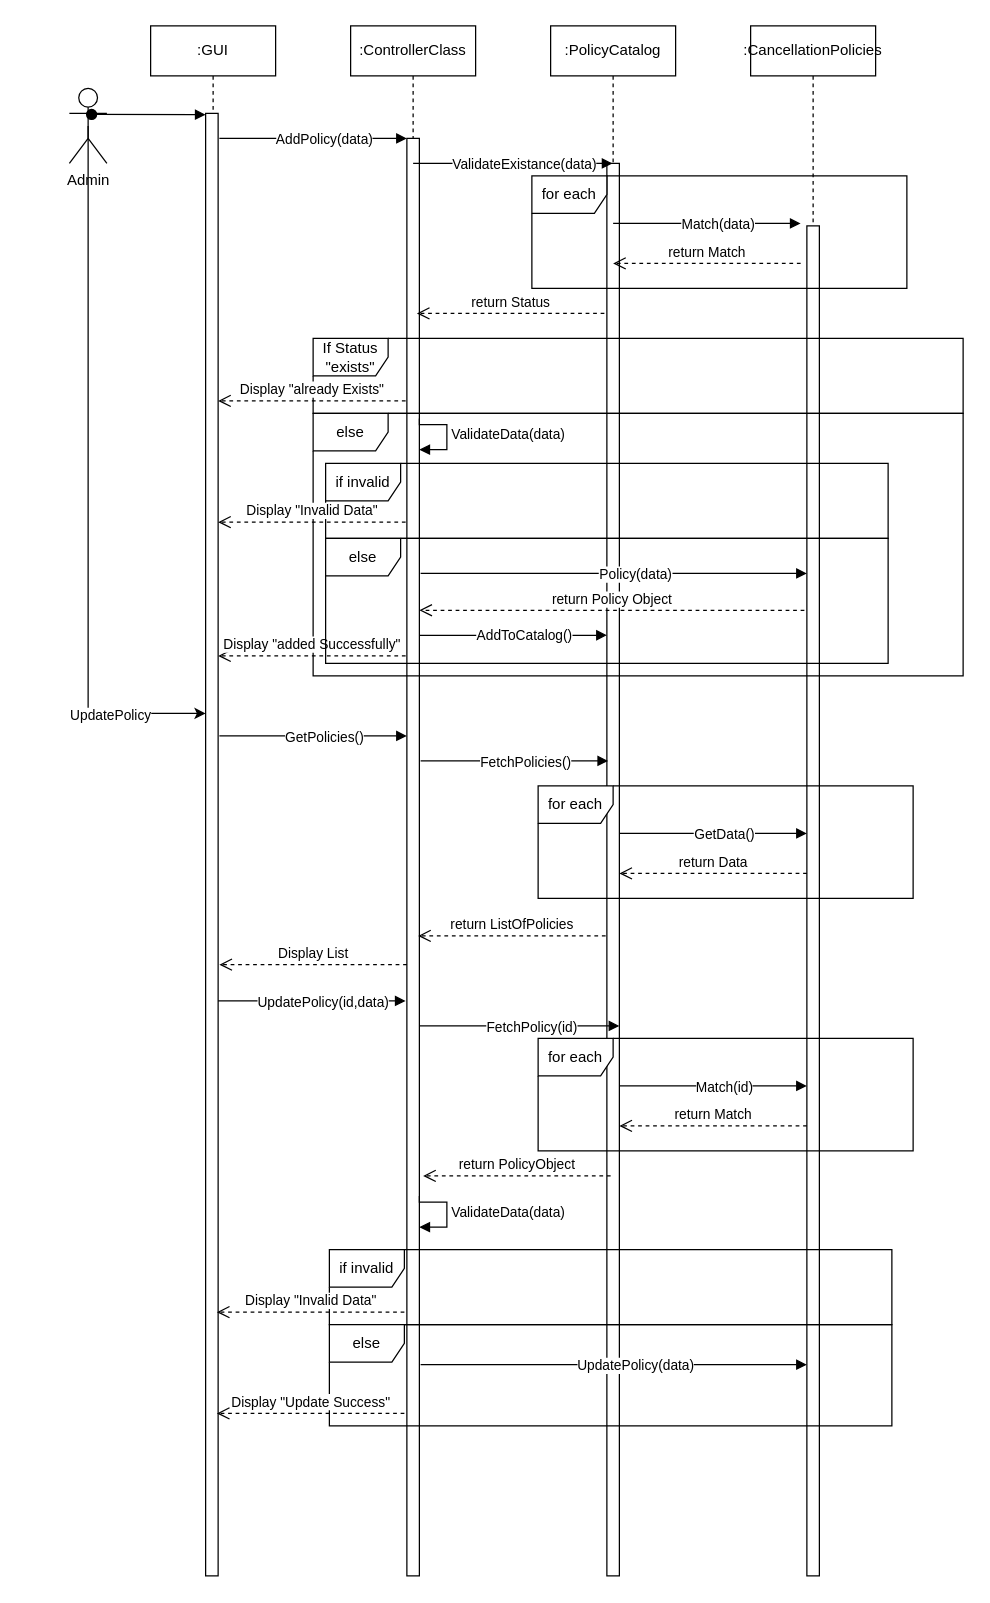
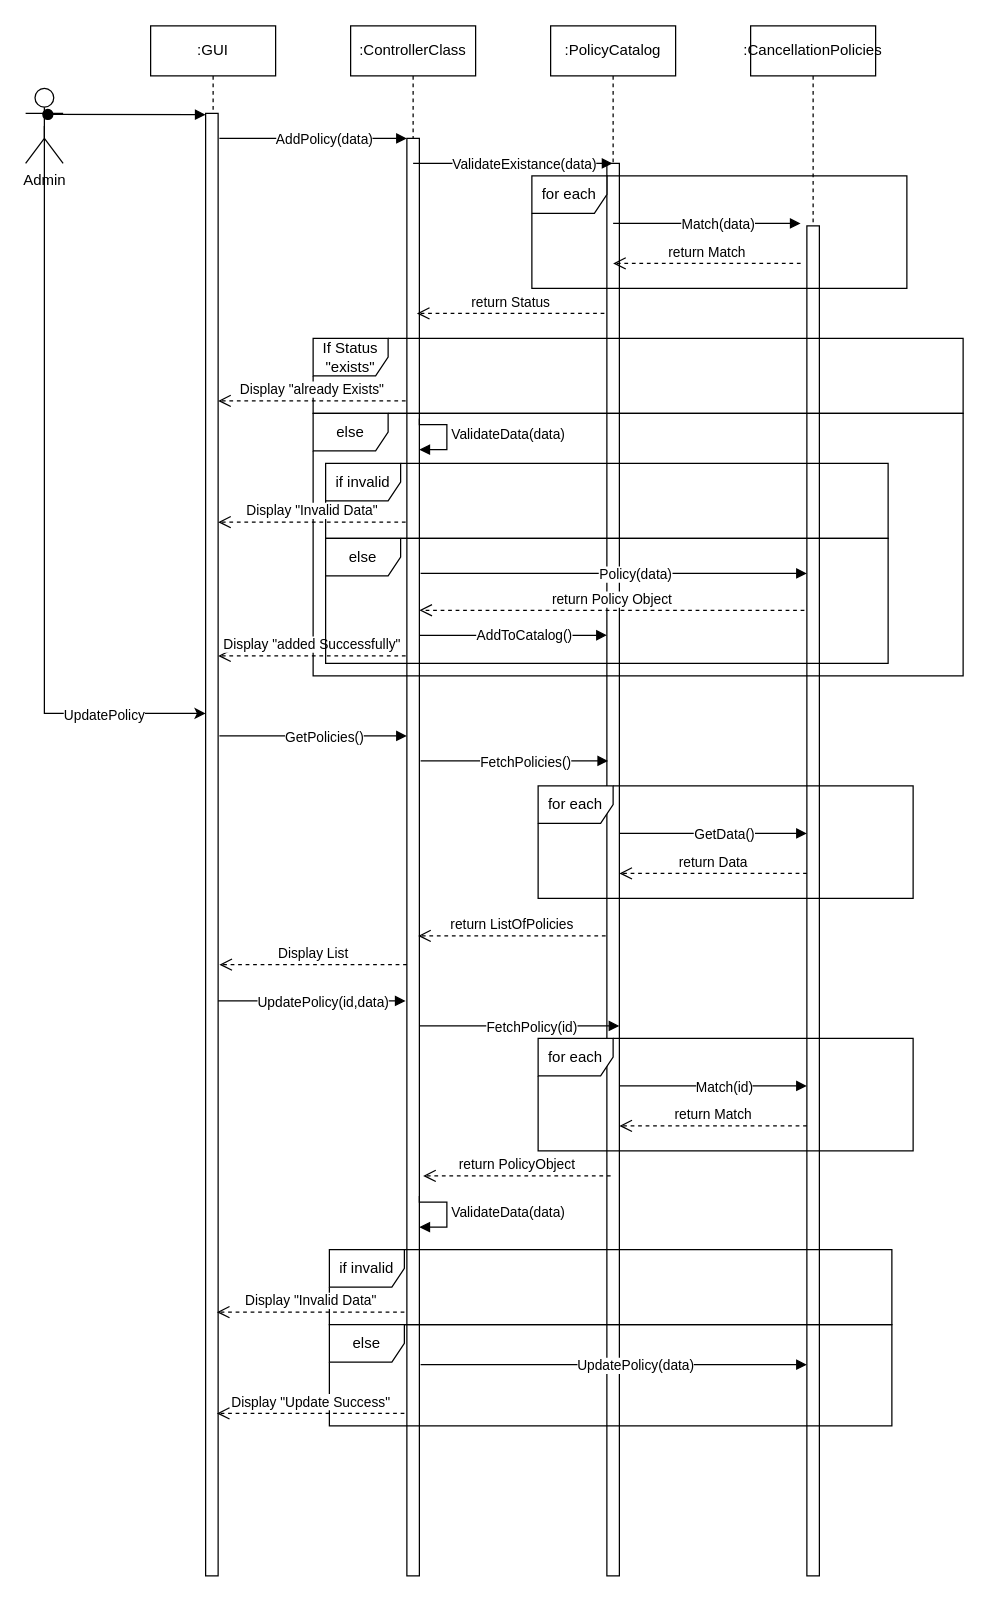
(88, 126) -> (44, 126)
